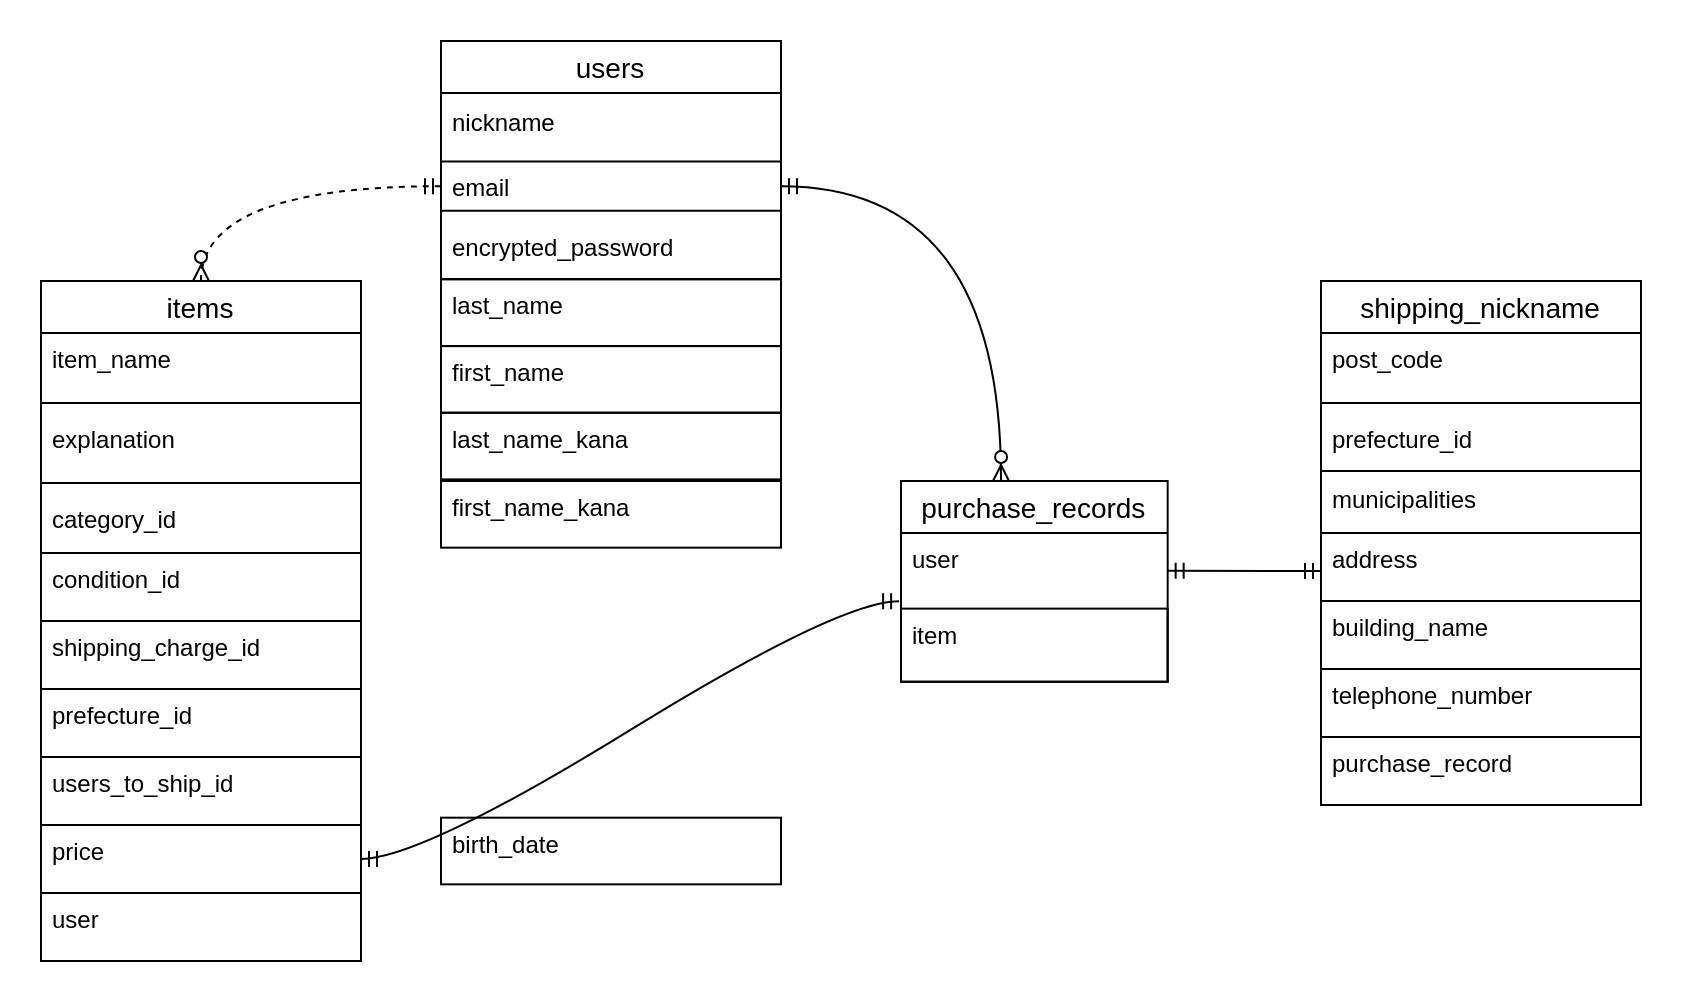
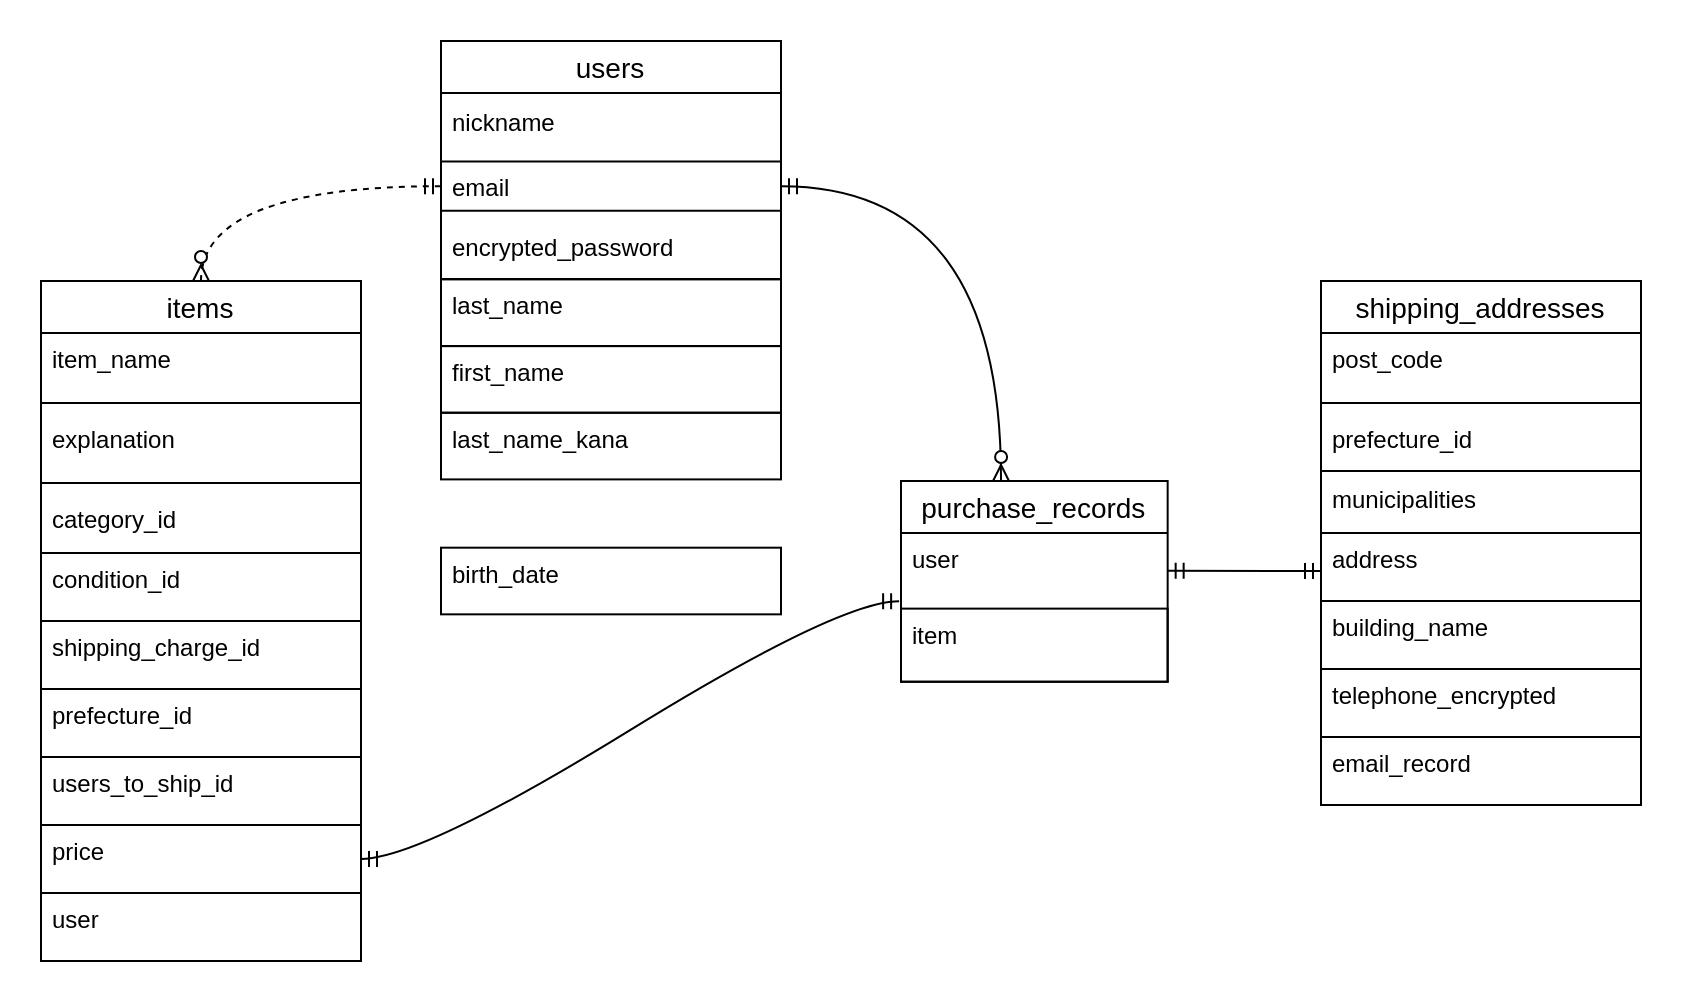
(1480, 309) -> (1480, 309)
(611, 514) -> none
(1436, 696) -> (1457, 696)
(1433, 764) -> (1406, 764)
(611, 851) -> (611, 581)
